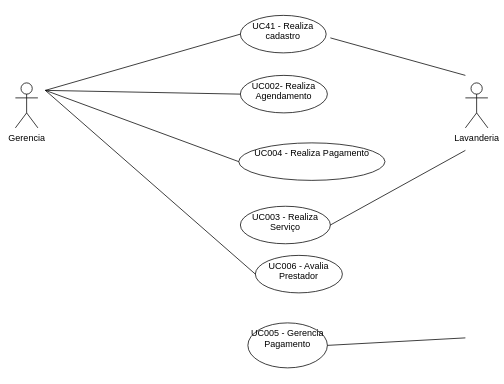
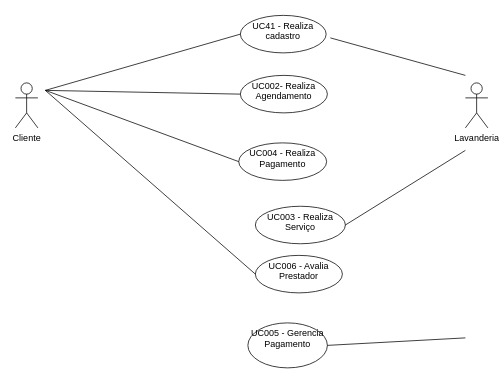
(27, 139) -> (27, 139)
(312, 162) -> (283, 162)
(285, 225) -> (300, 225)
